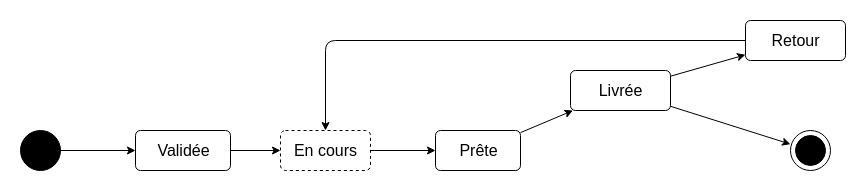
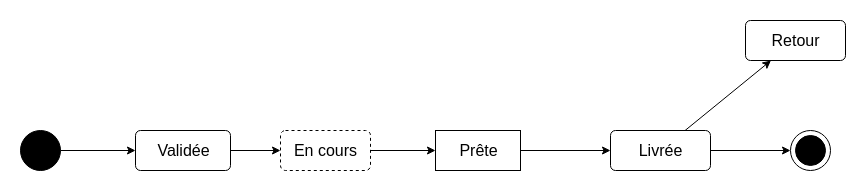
(500, 41) -> none
(621, 91) -> (661, 151)
(478, 151) -> (478, 151)
